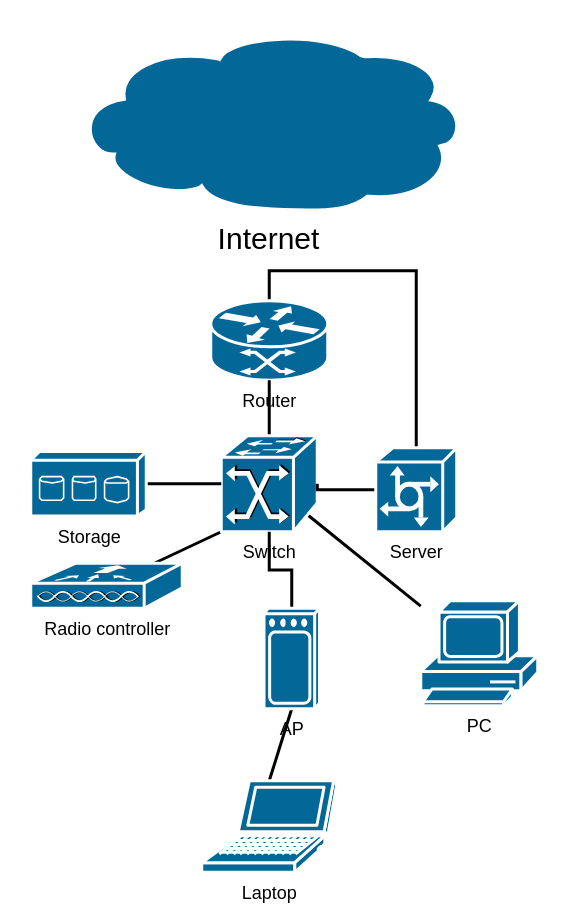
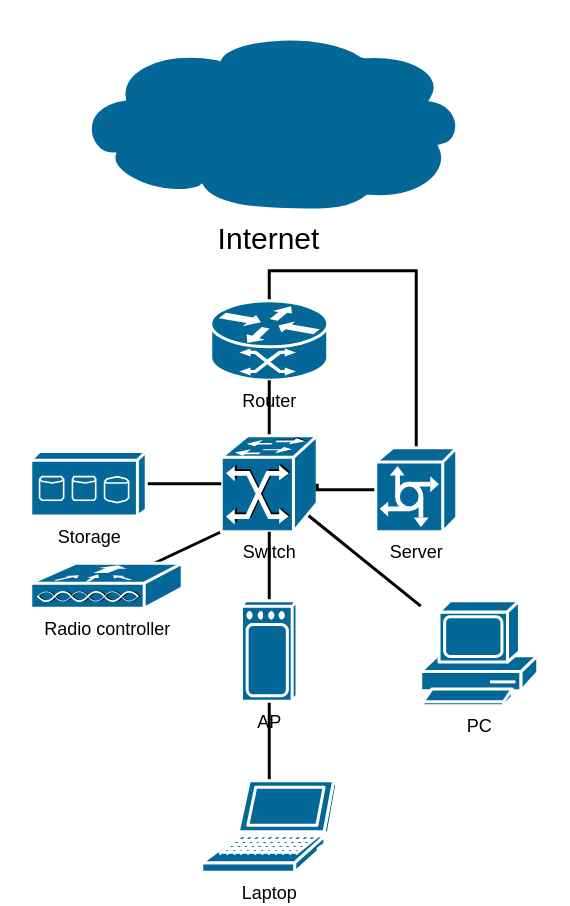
(292, 659) -> (269, 651)
